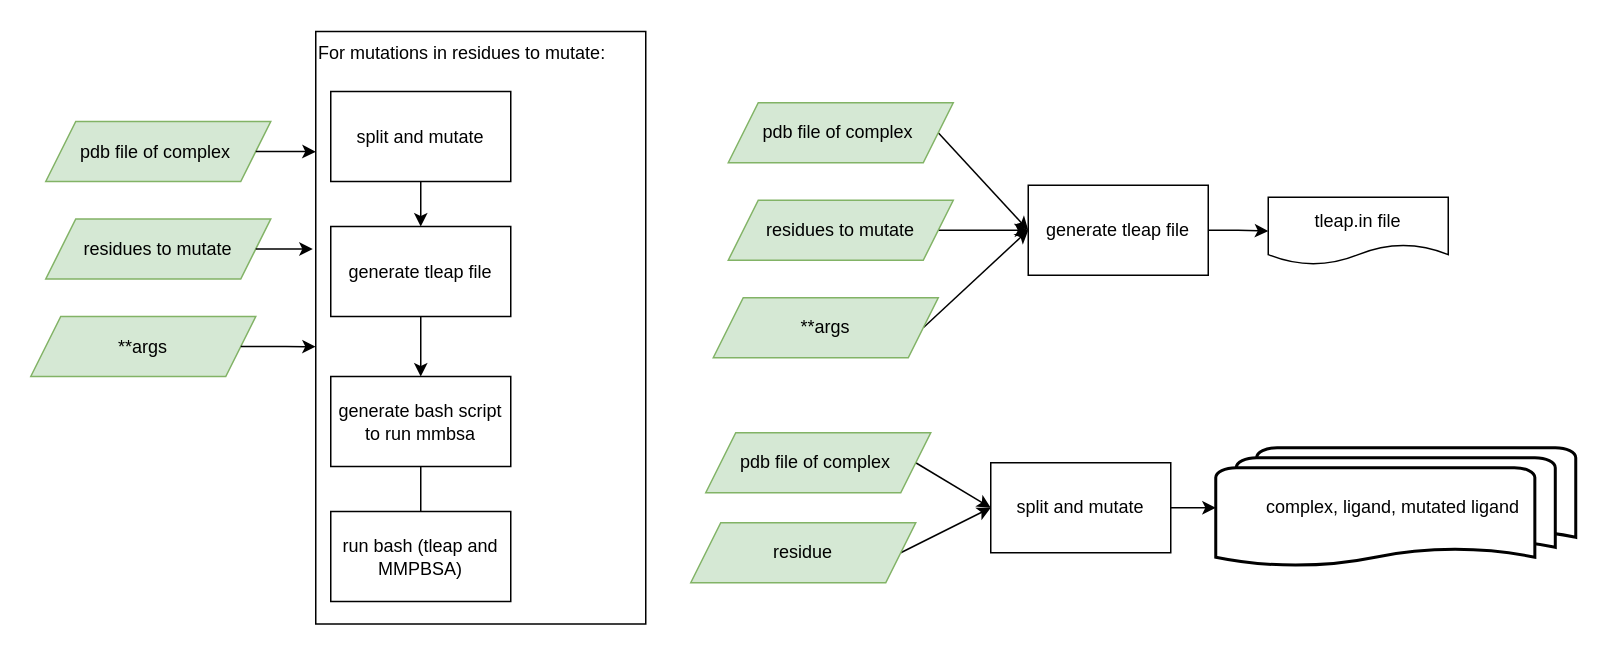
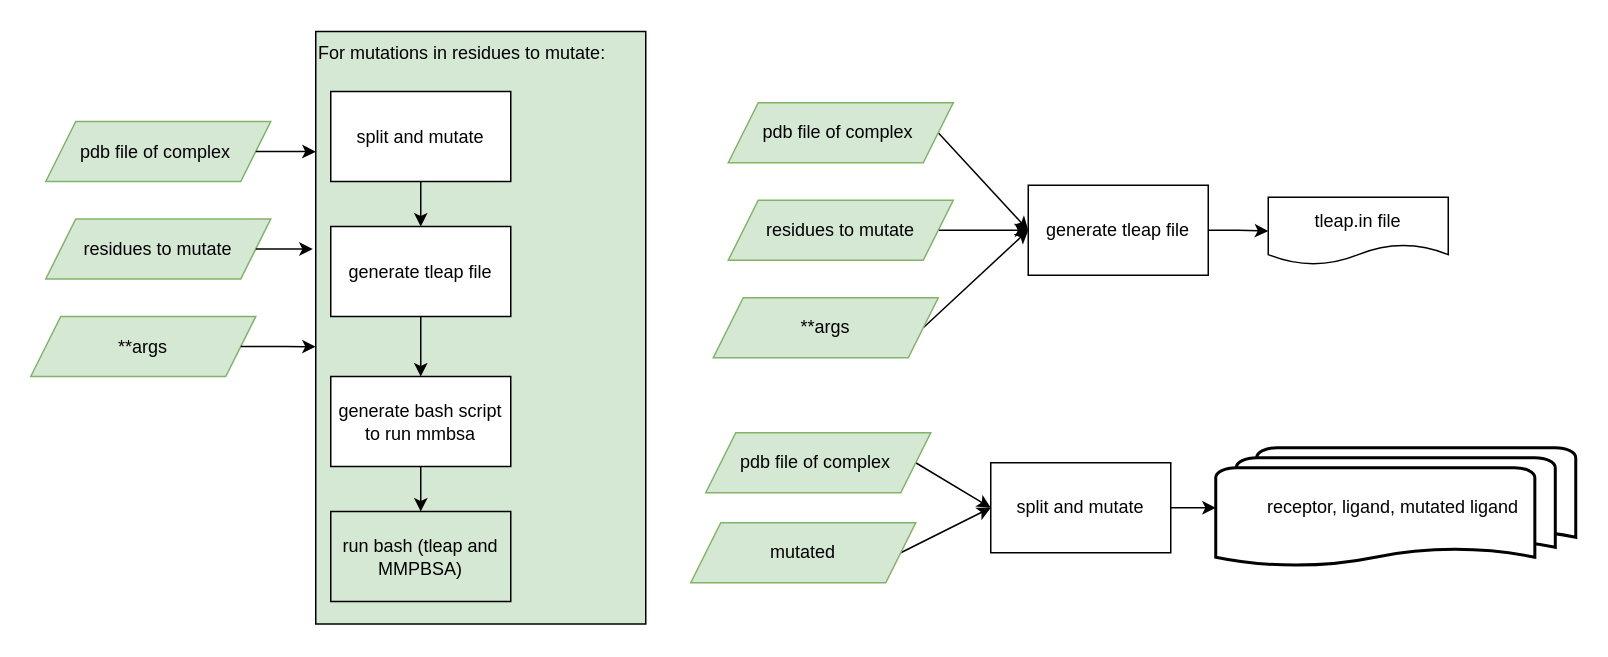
(481, 328) -> (481, 328)
(421, 504) -> (421, 500)
(1396, 508) -> (1396, 508)
(803, 553) -> (803, 553)
(421, 557) -> (421, 557)
